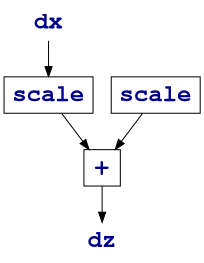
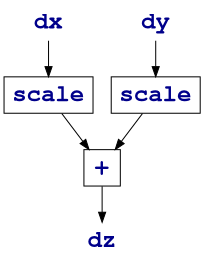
none -> (156, 22)
